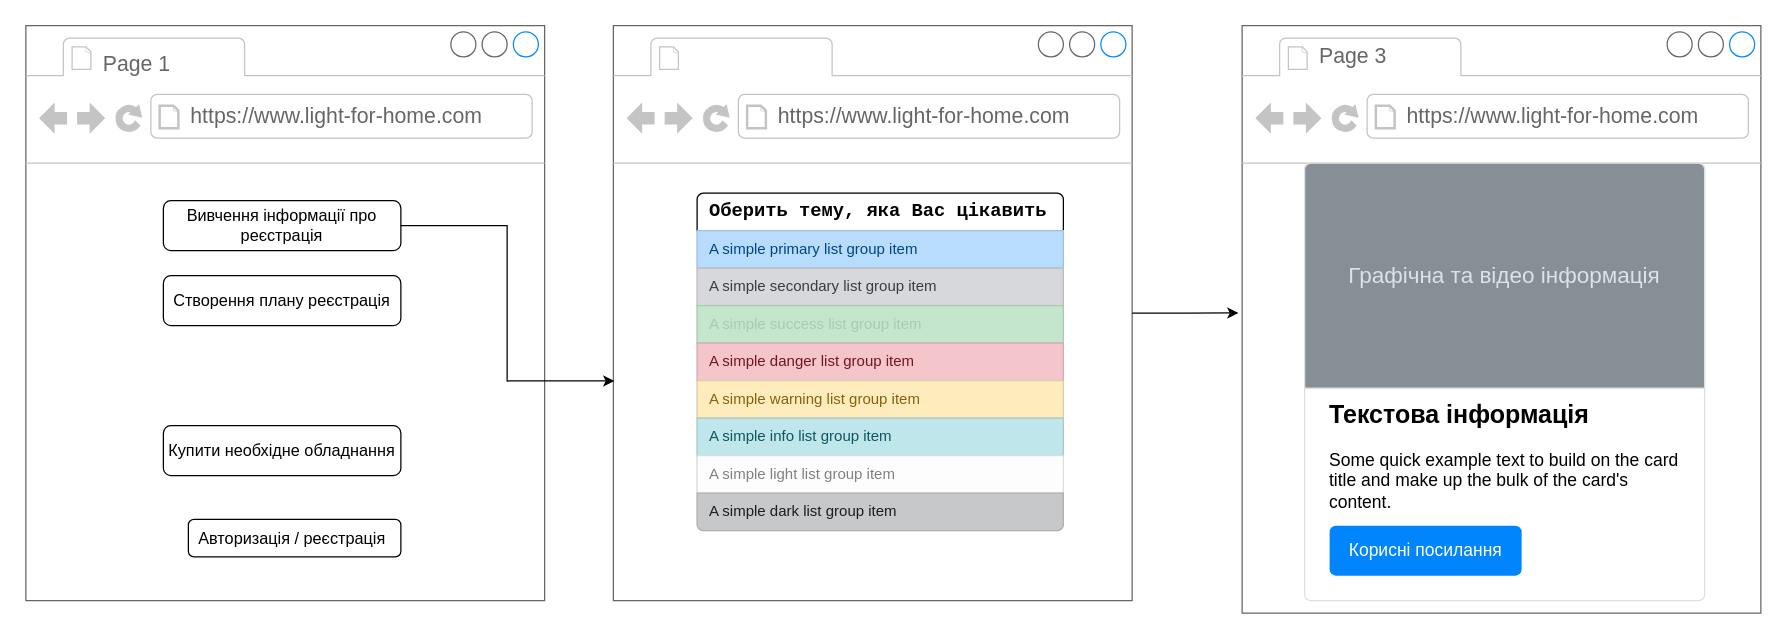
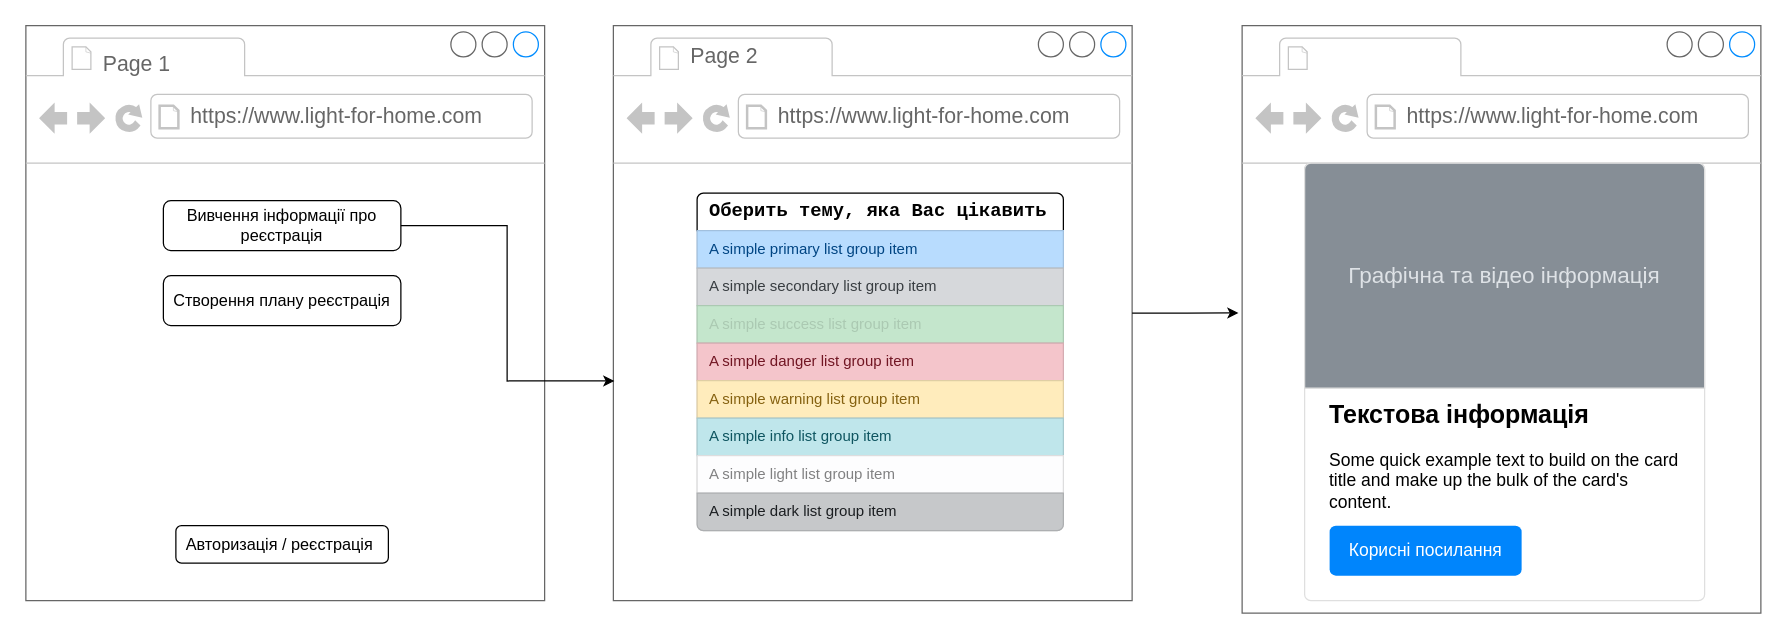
none -> (757, 57)
(1386, 57) -> none
(282, 451) -> none
(294, 538) -> (282, 544)
